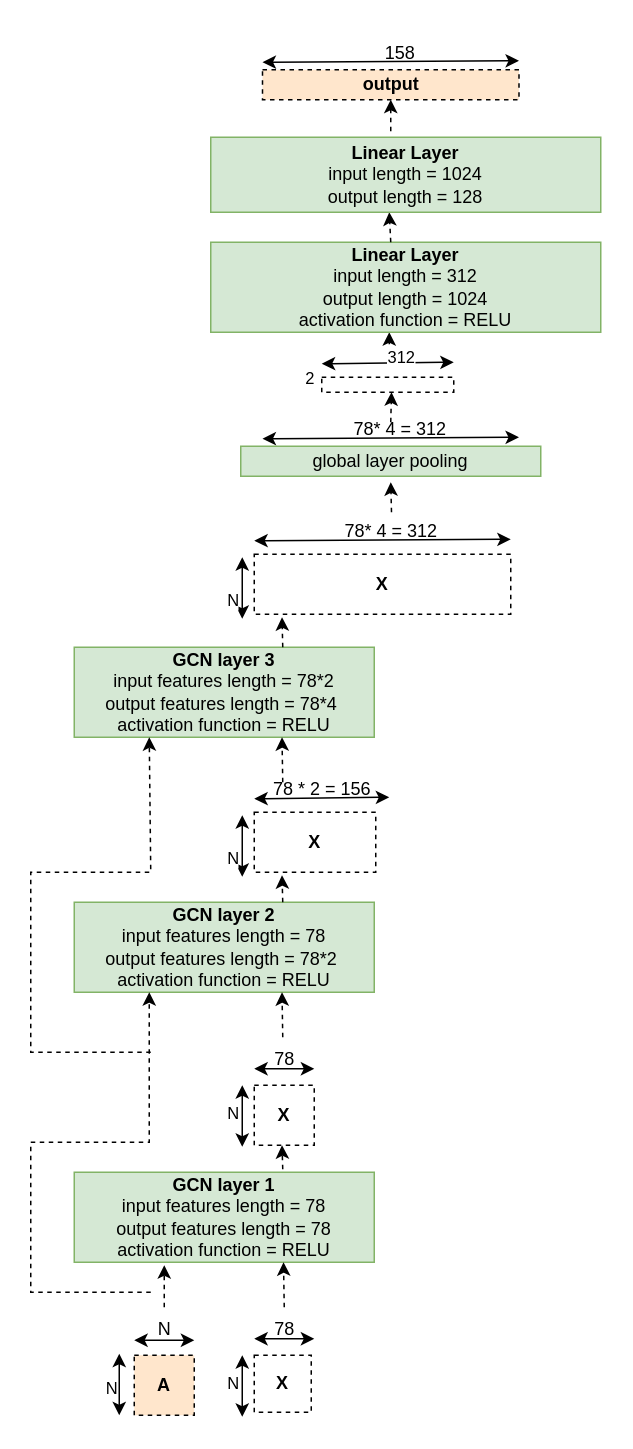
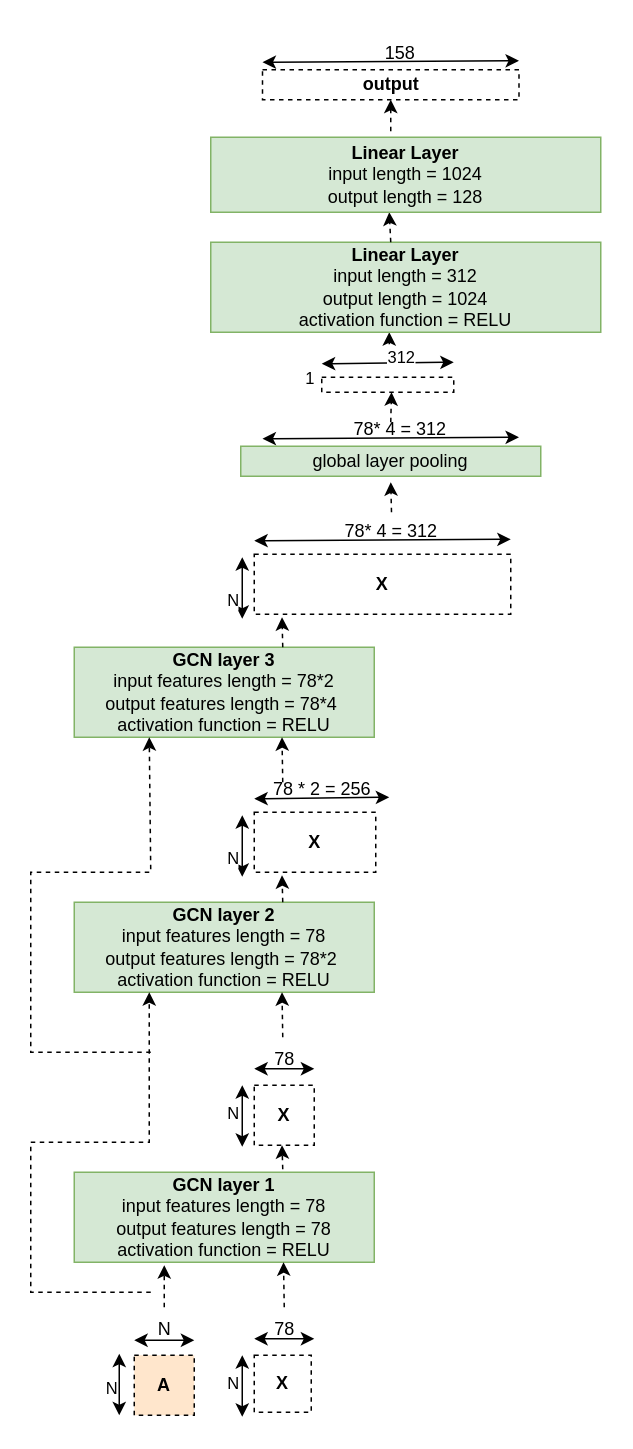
(391, 85) -> (391, 85)
(311, 379) -> (311, 379)
(323, 790) -> (323, 790)
